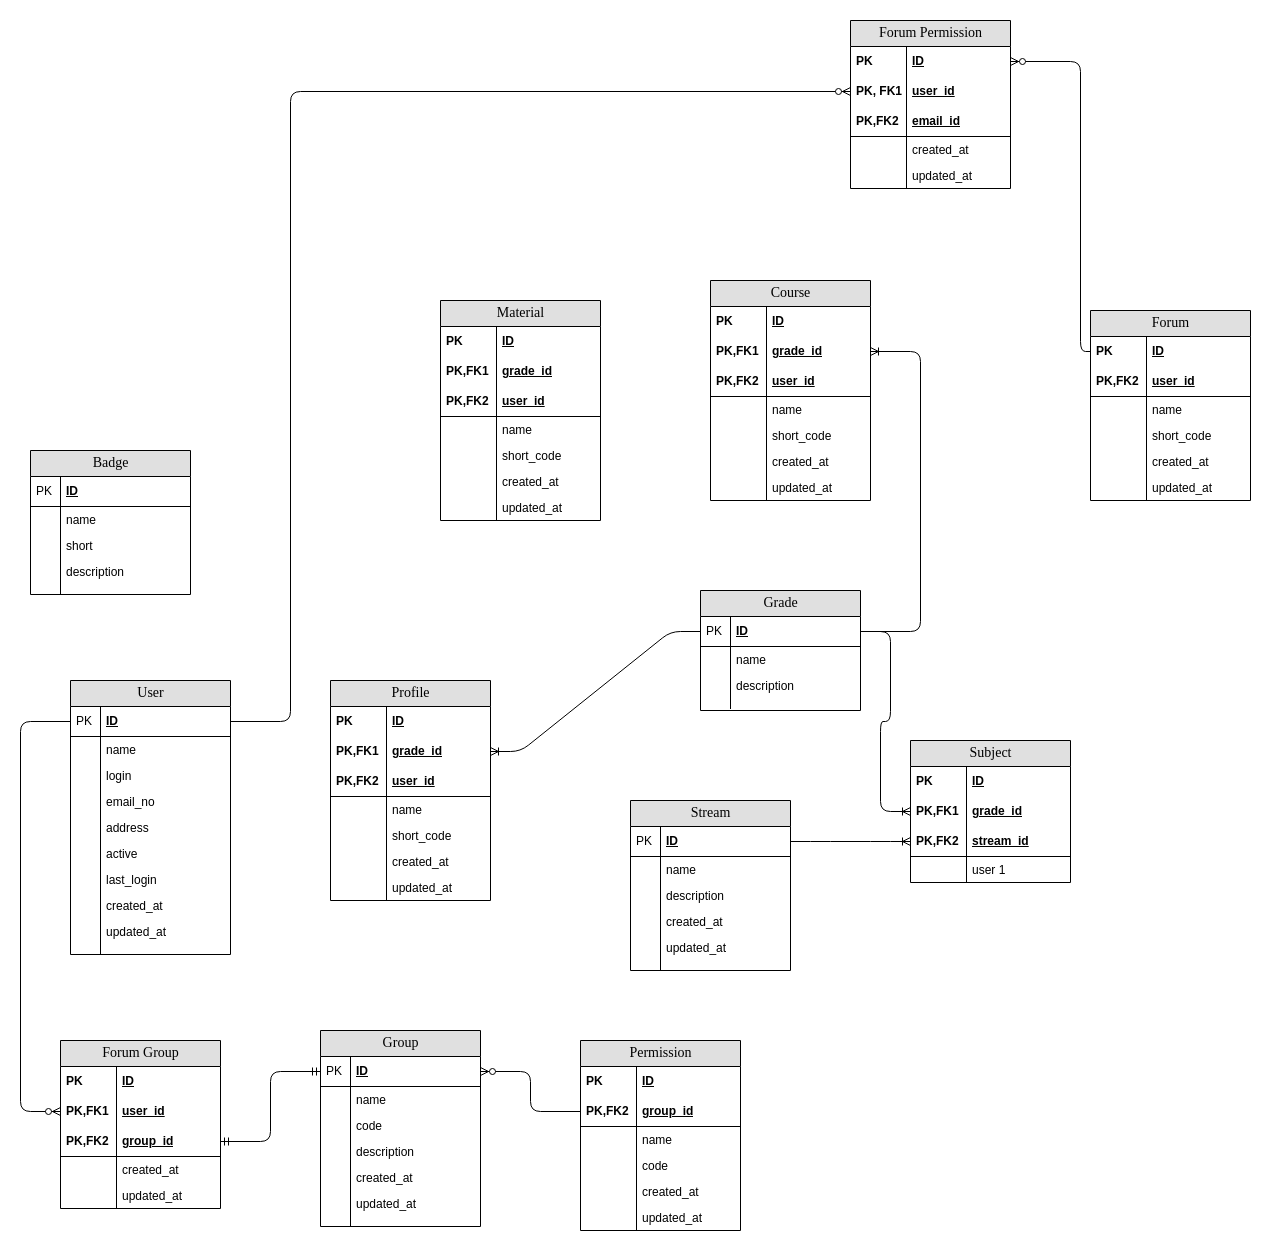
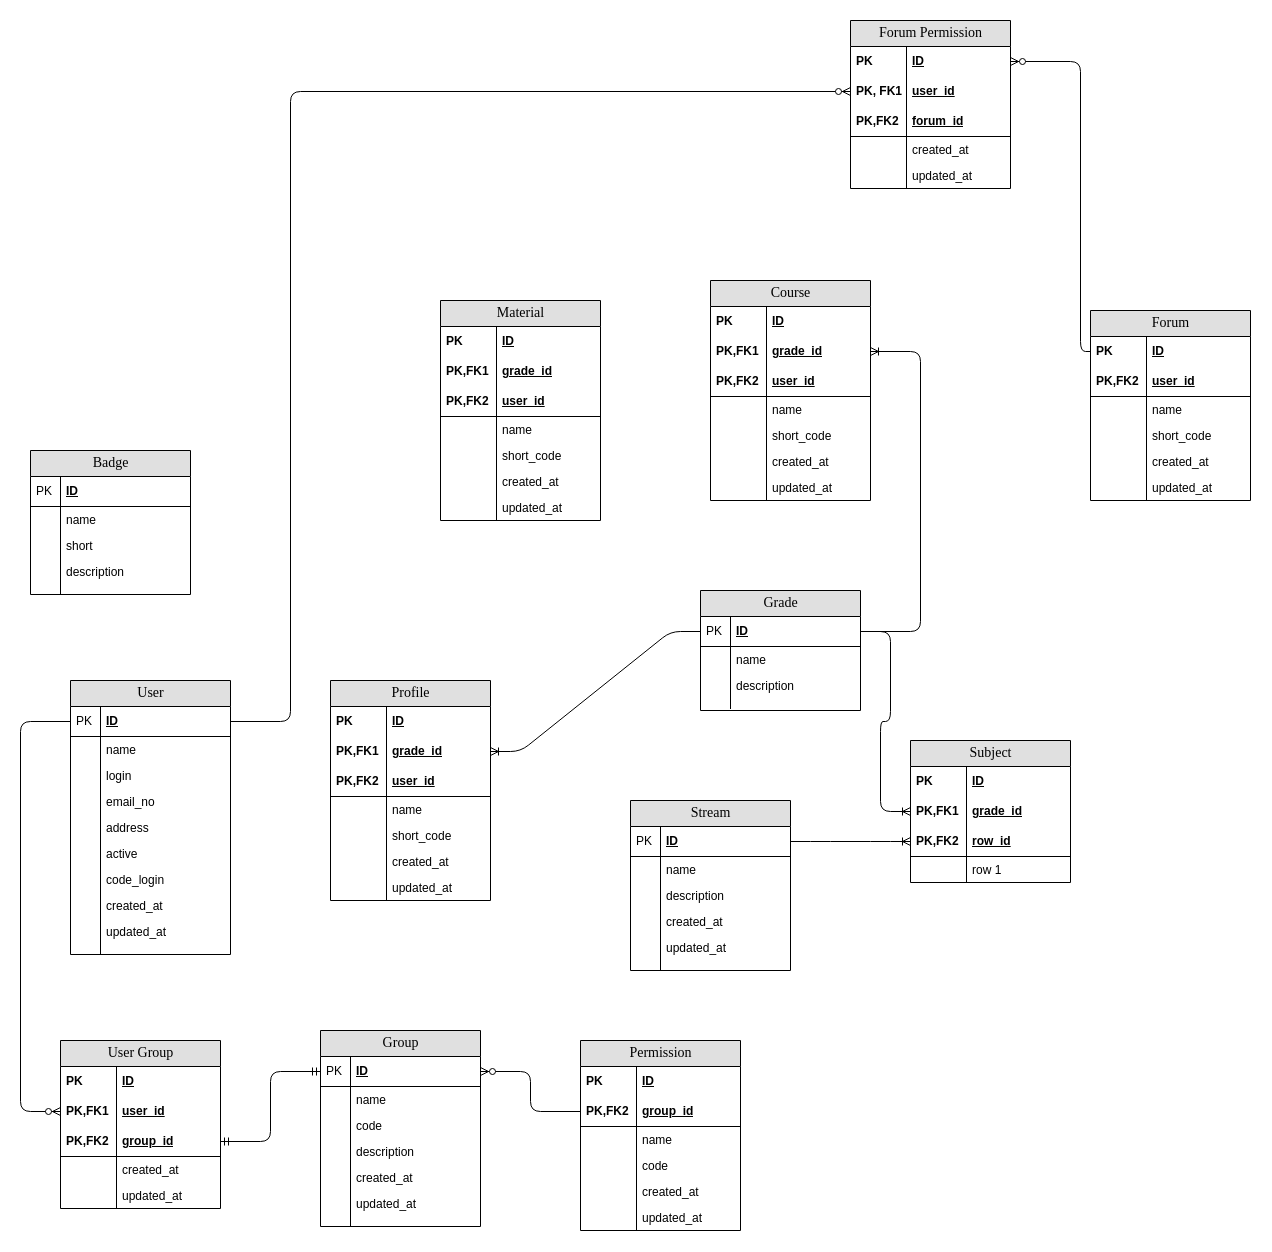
(935, 122) -> (938, 122)
(1001, 842) -> (991, 842)
(991, 871) -> (988, 871)
(135, 881) -> (137, 881)
(141, 1054) -> (141, 1054)
